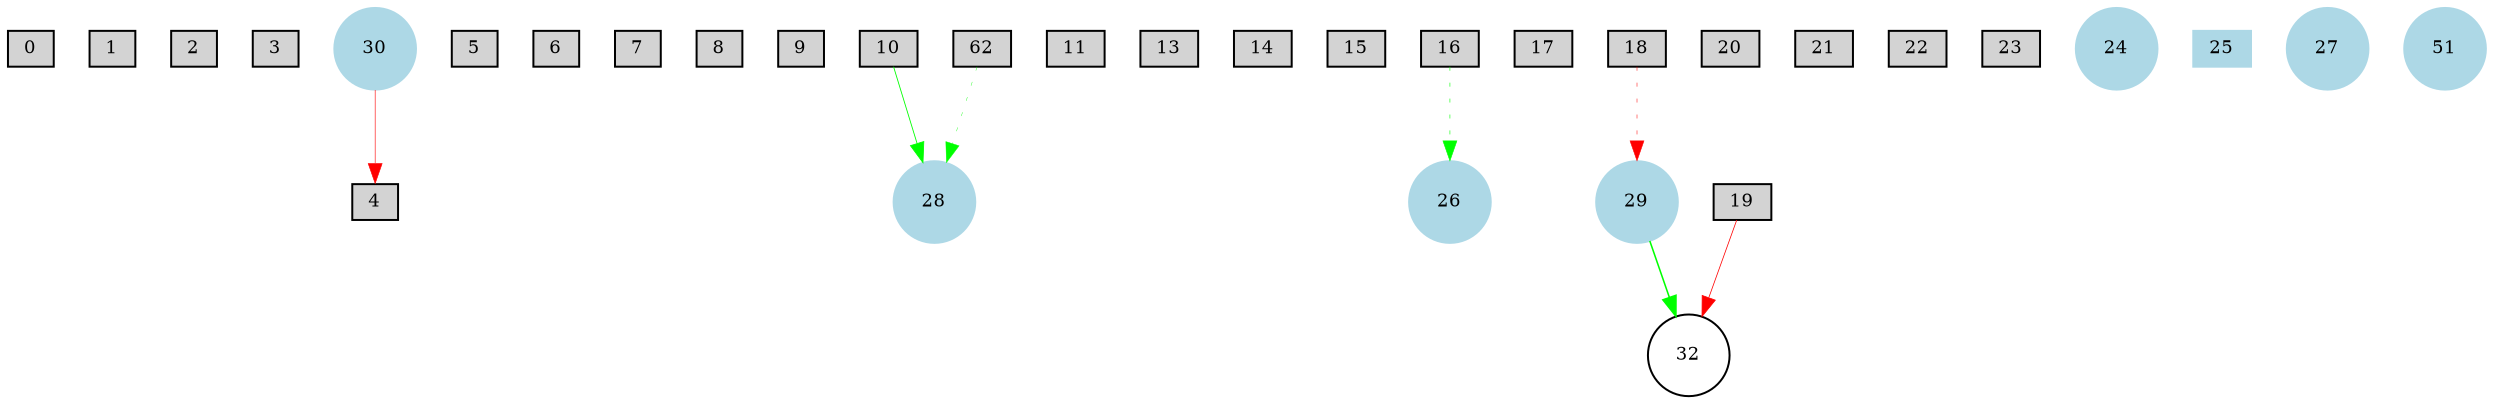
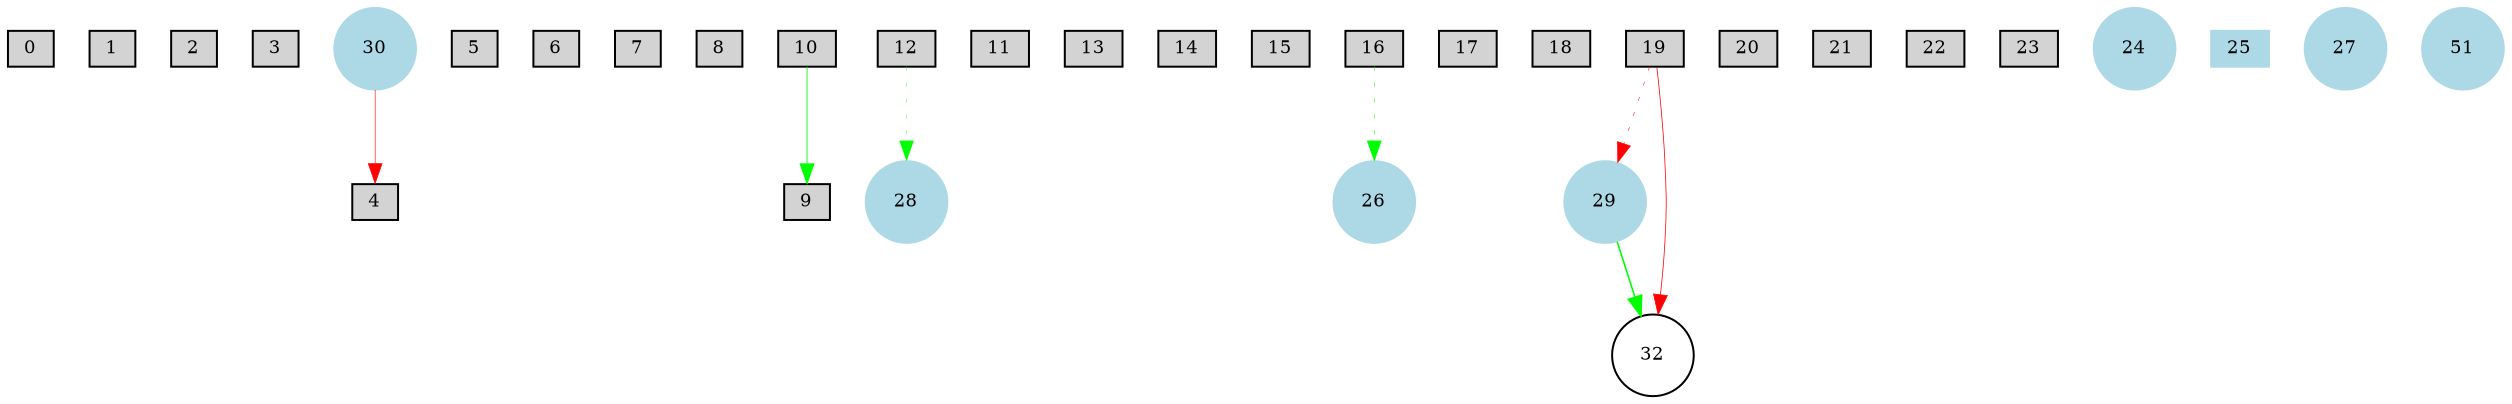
(982, 49) -> (907, 49)
(1637, 104) -> (1637, 105)
(905, 105) -> (807, 115)
